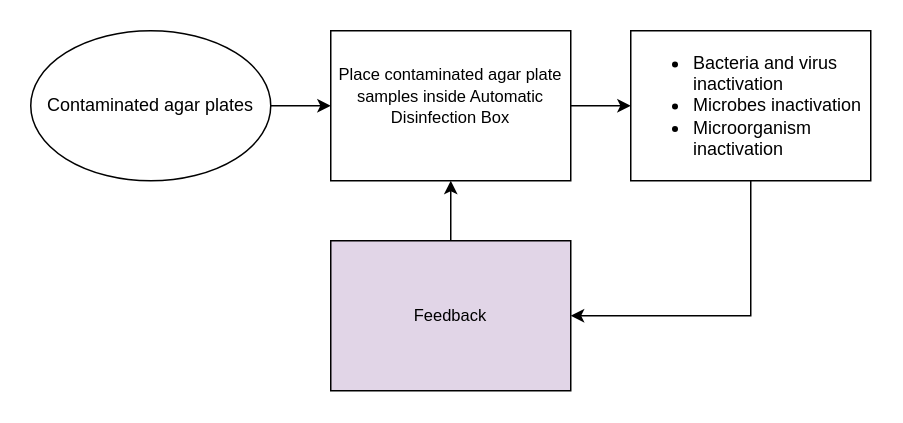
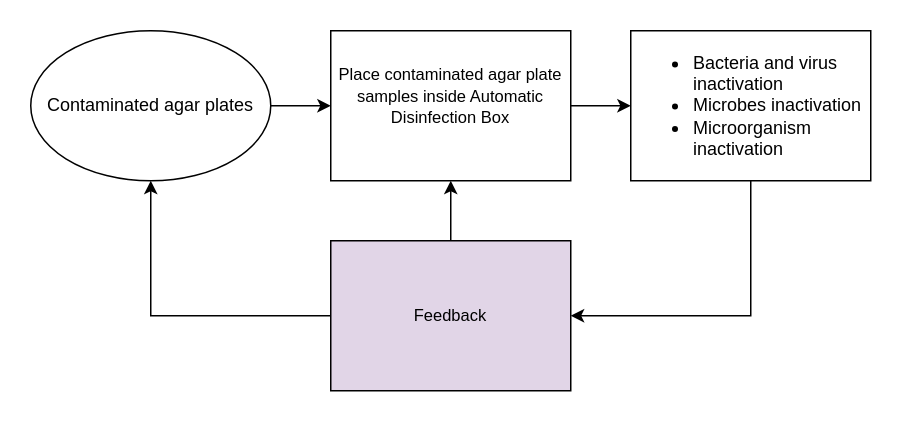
none -> (179, 316)
